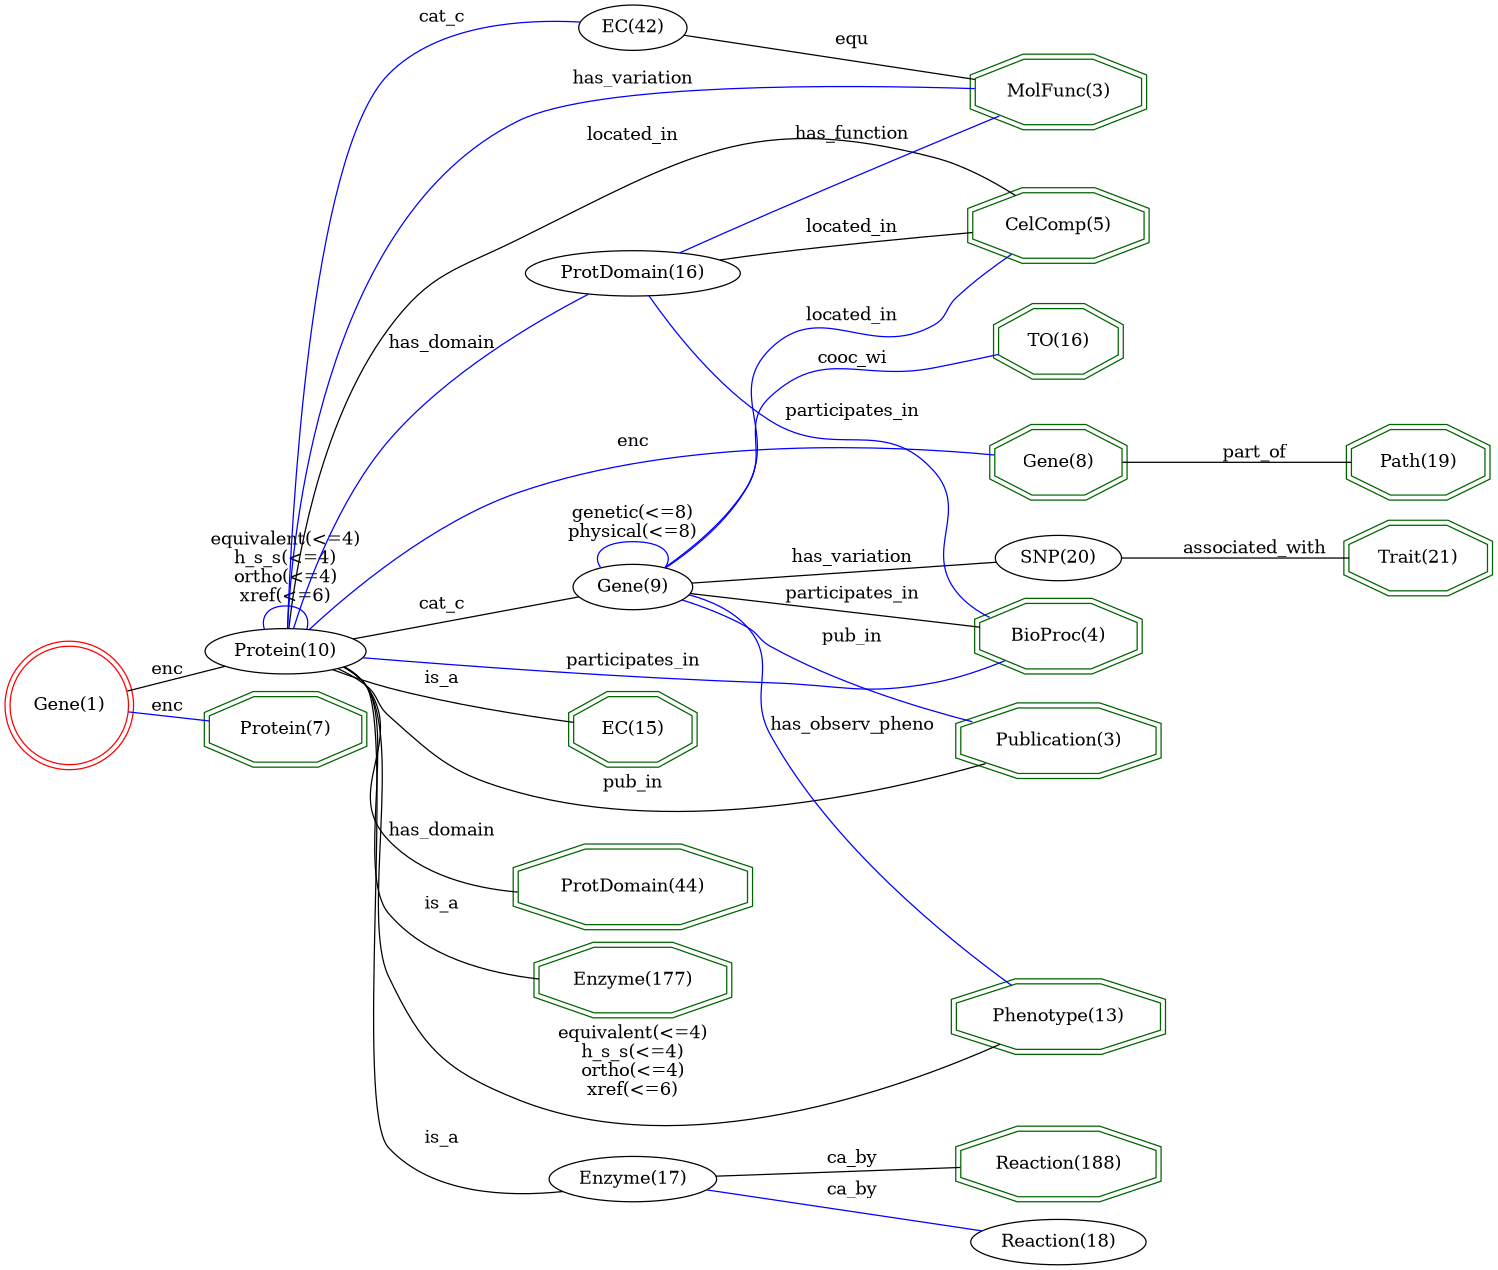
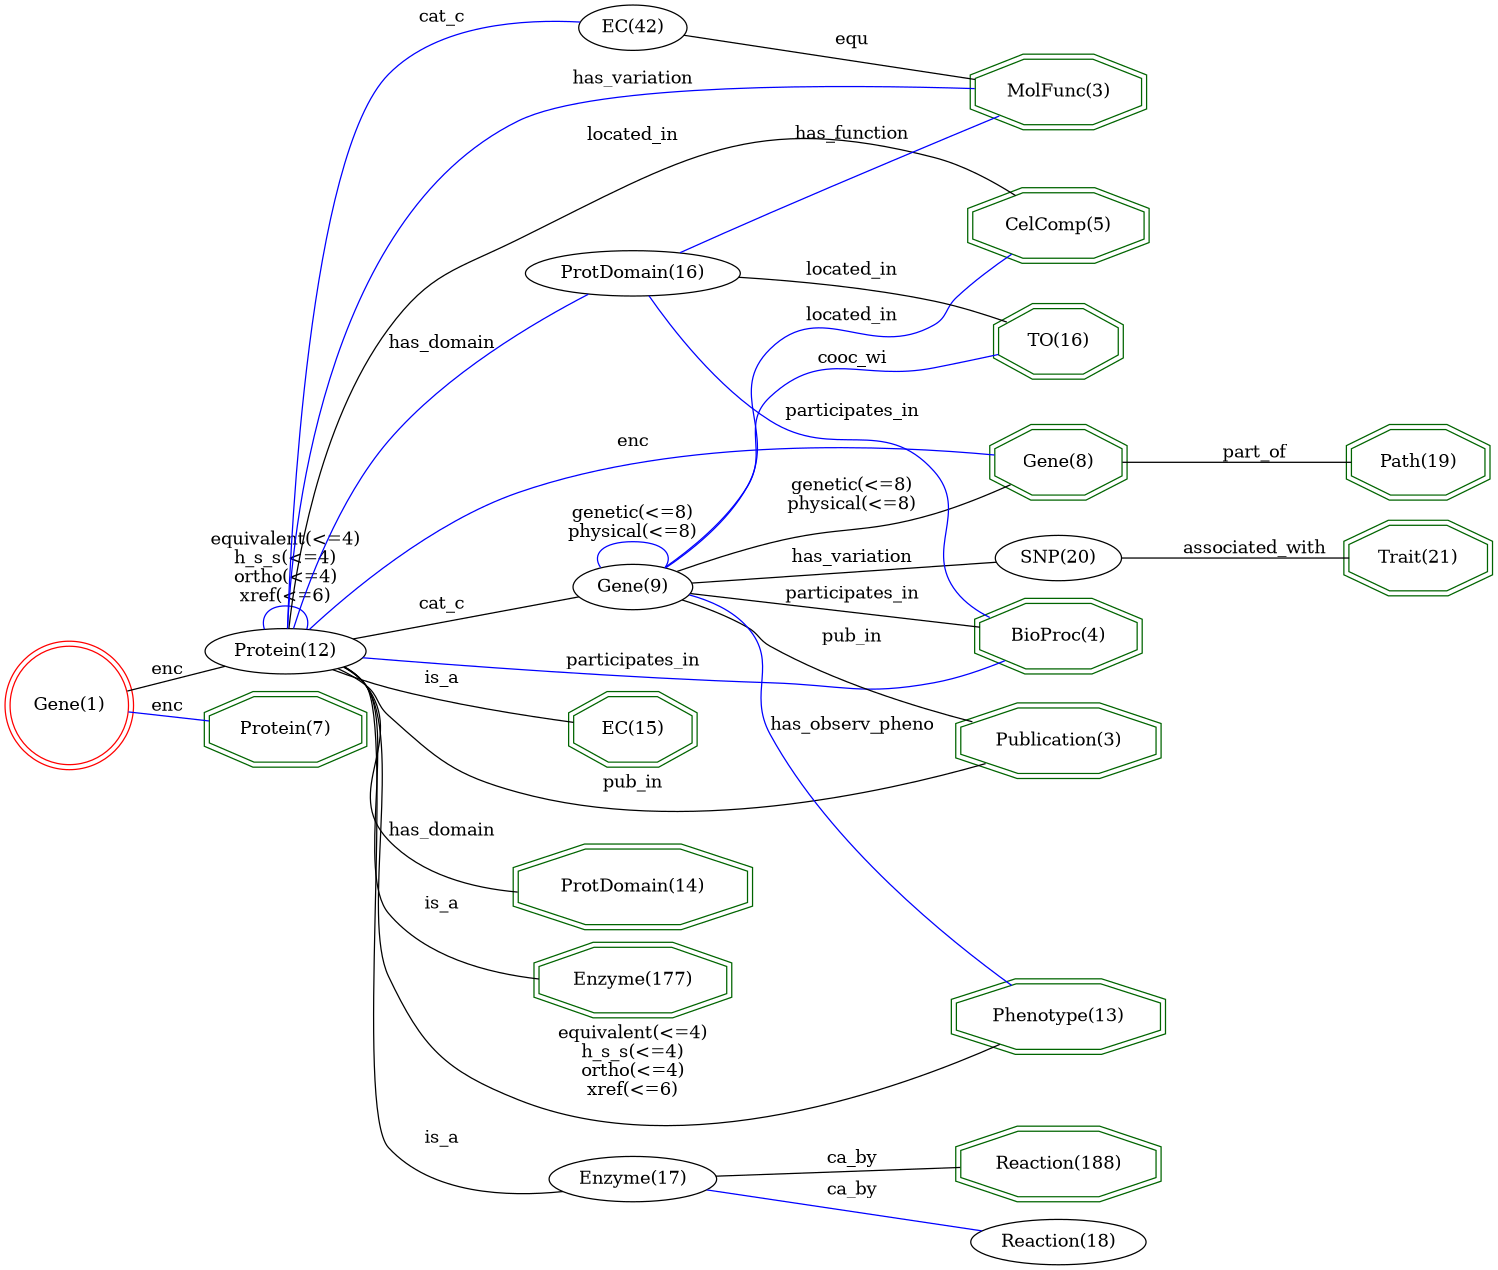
(846, 245) -> (874, 291)
none -> (845, 530)
(286, 651) -> (286, 651)
(822, 672) -> (822, 672)
(633, 887) -> (633, 887)
